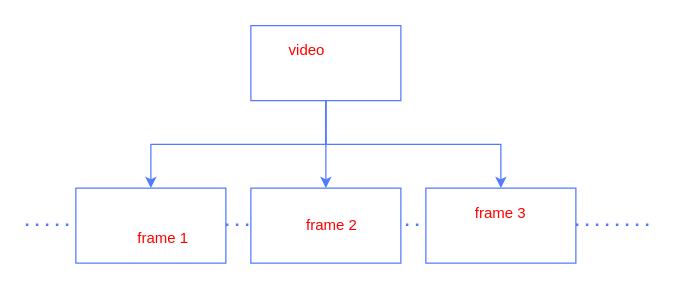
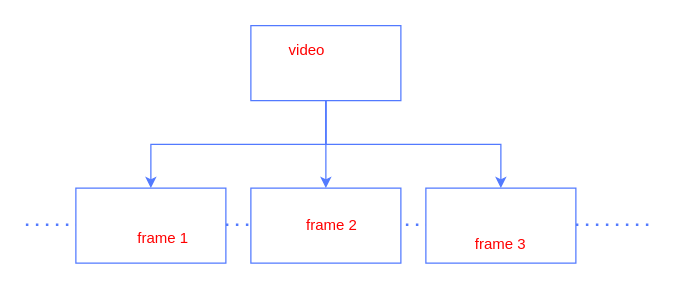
(501, 213) -> (501, 244)
